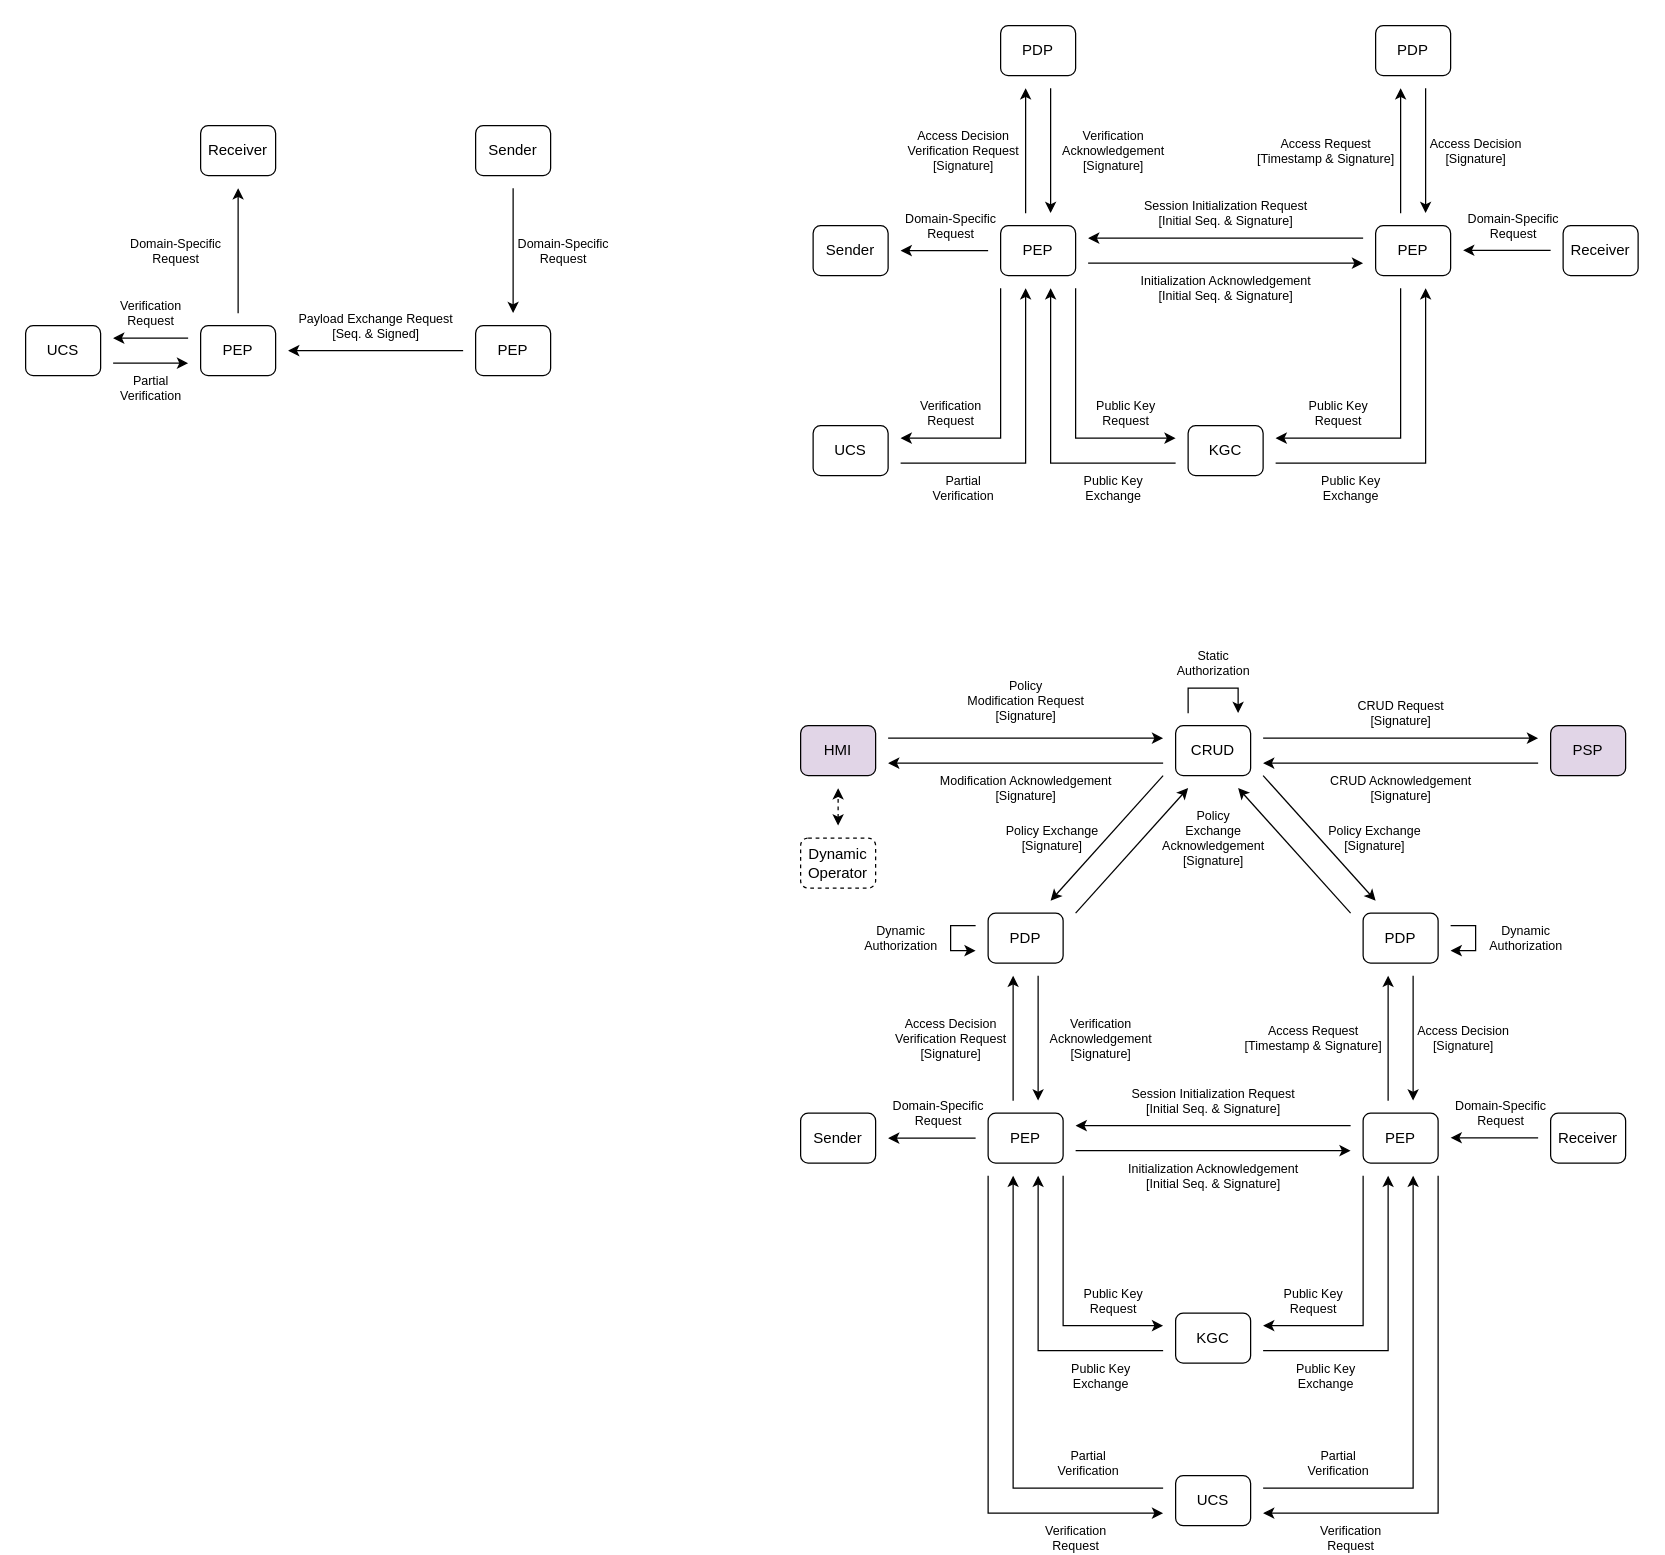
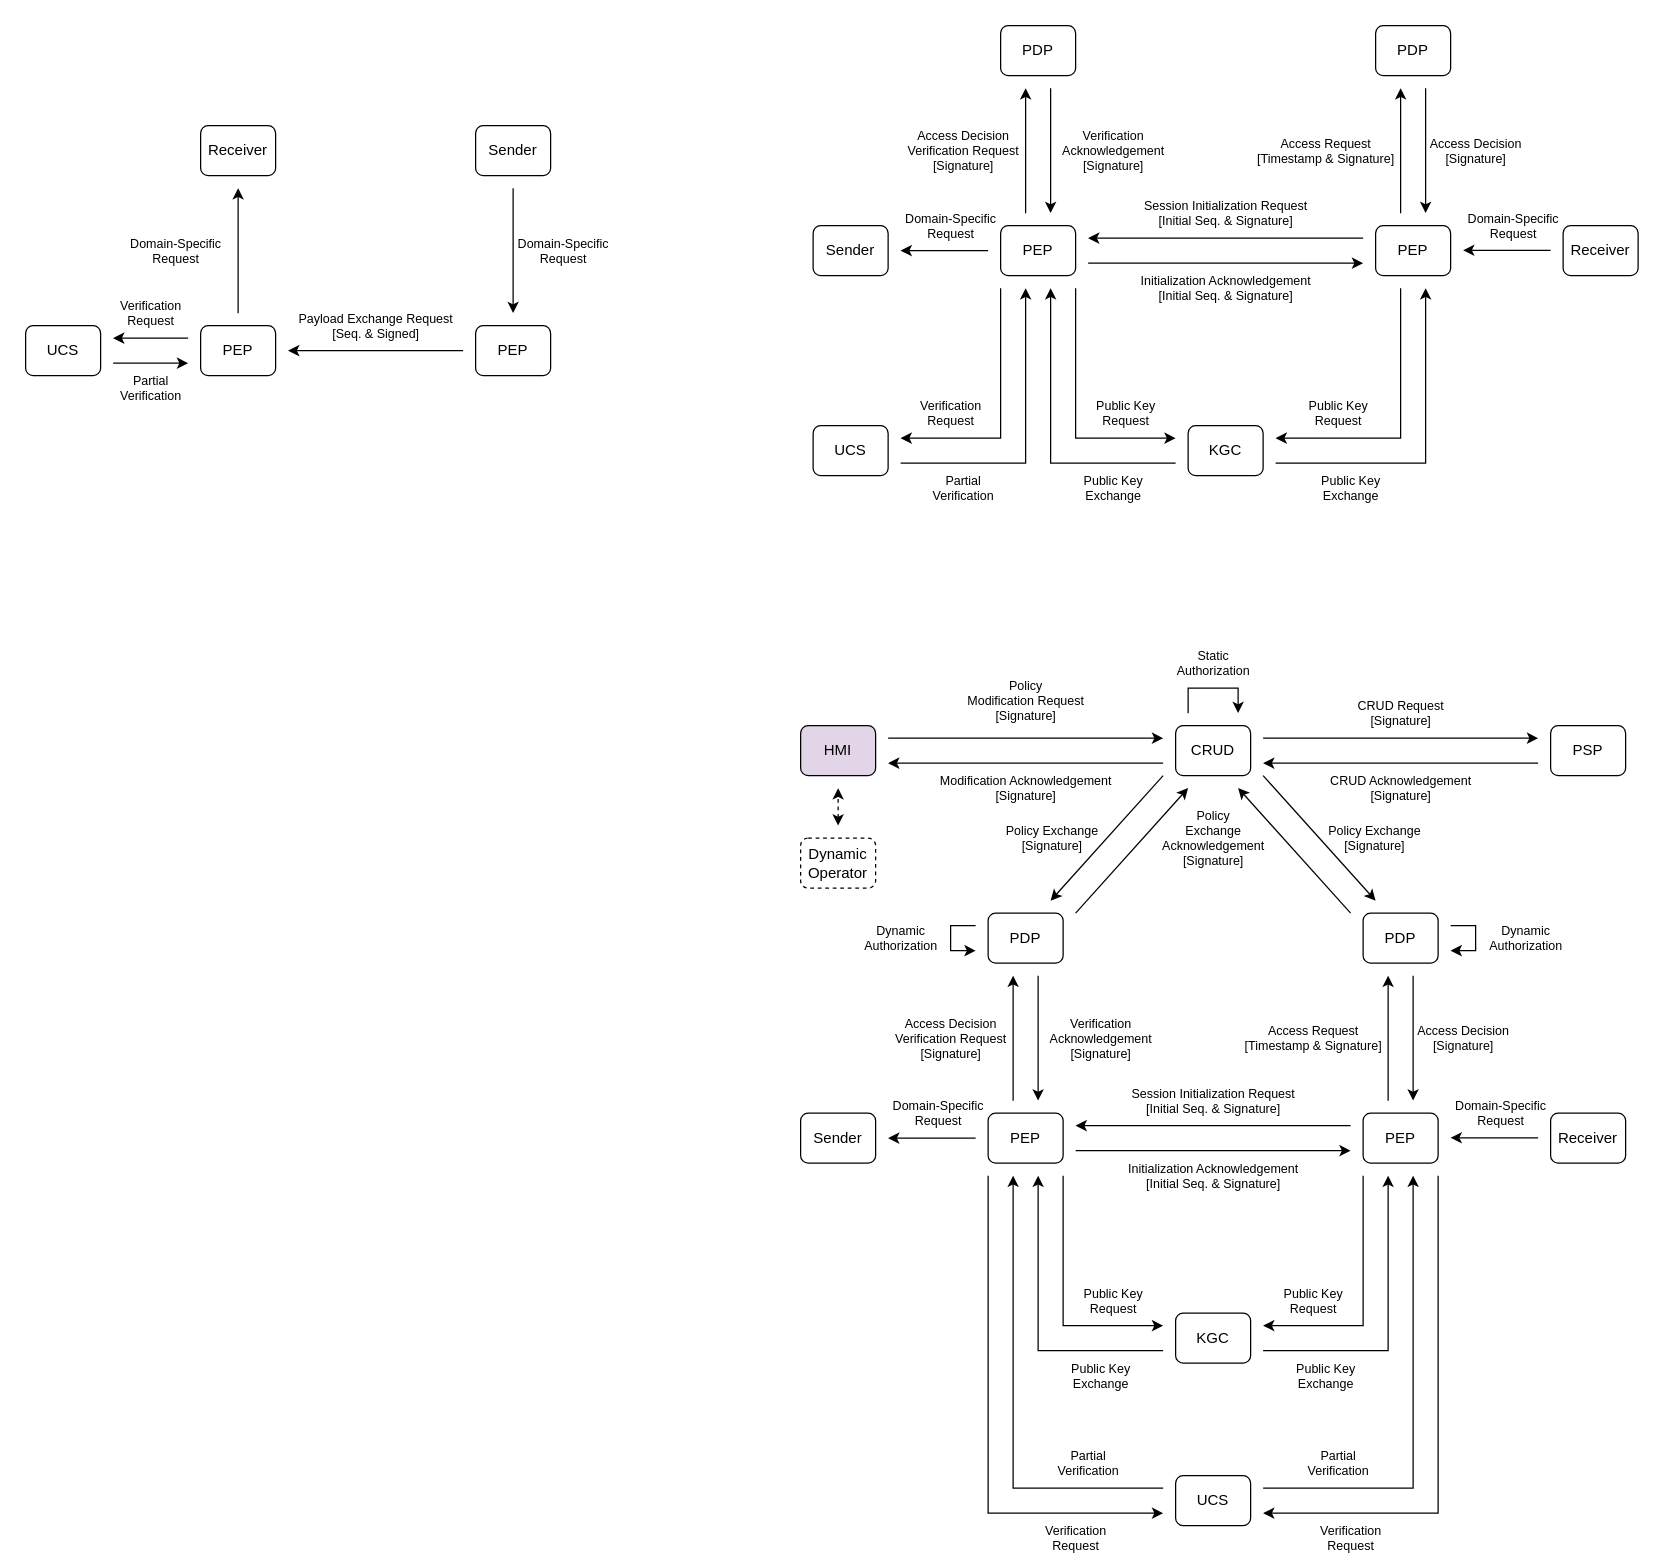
(1588, 751) -> (1588, 751)
